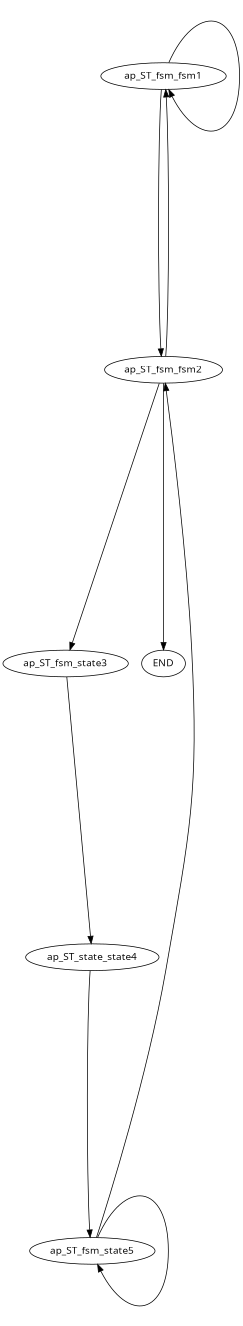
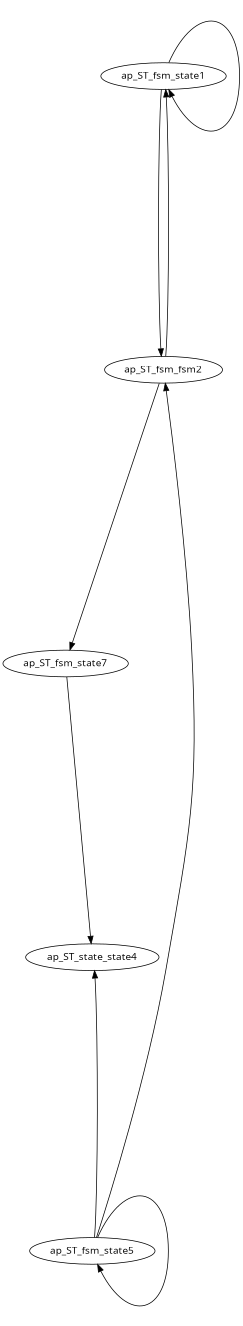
(164, 76) -> (164, 76)
(66, 663) -> (66, 663)
(164, 663) -> none
(87, 1100) -> (97, 1108)
